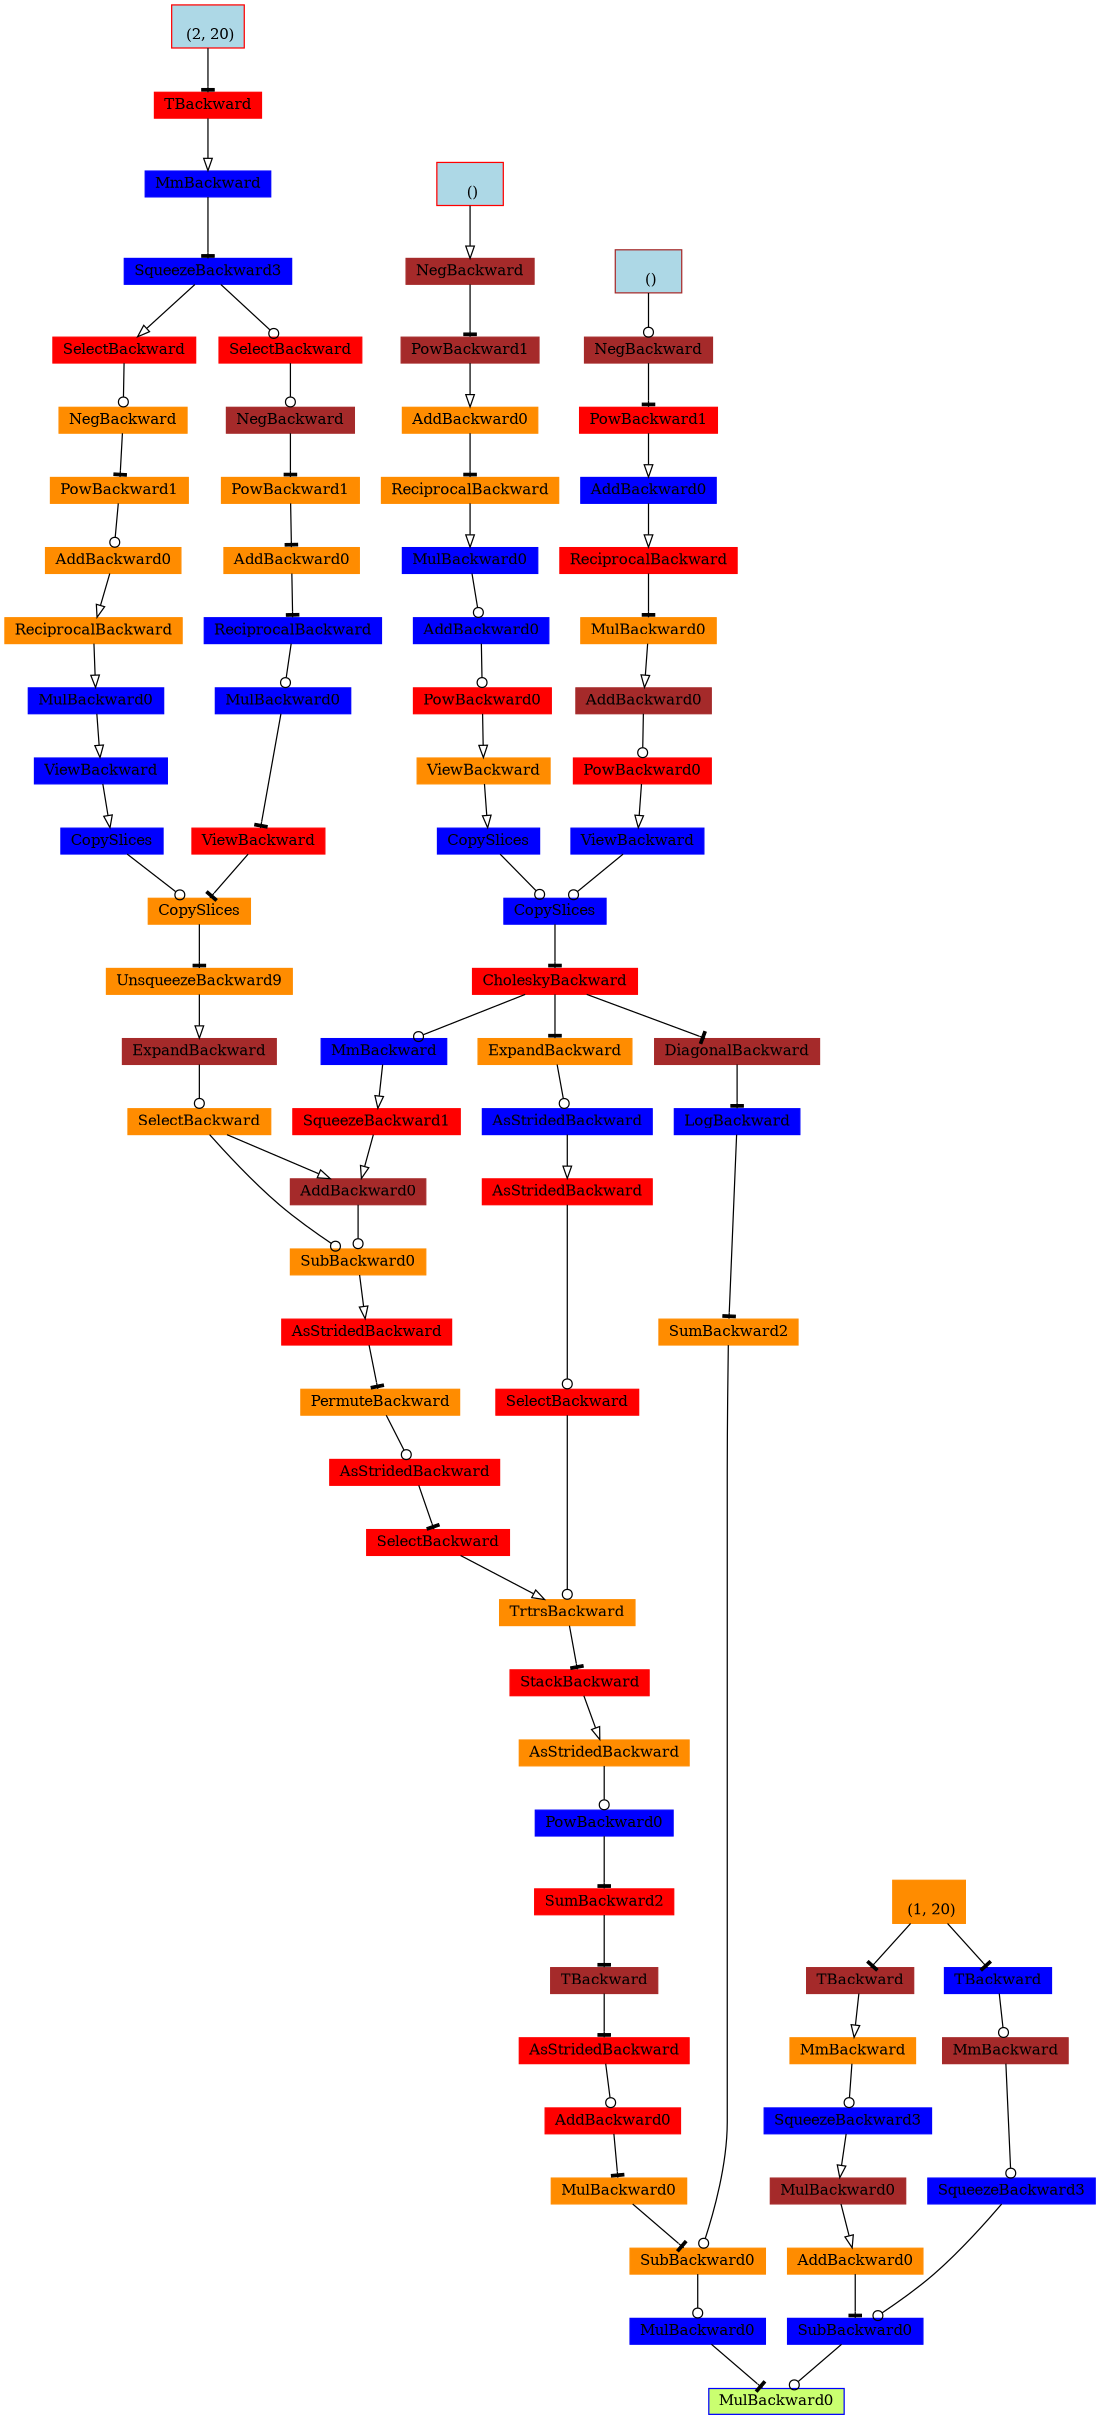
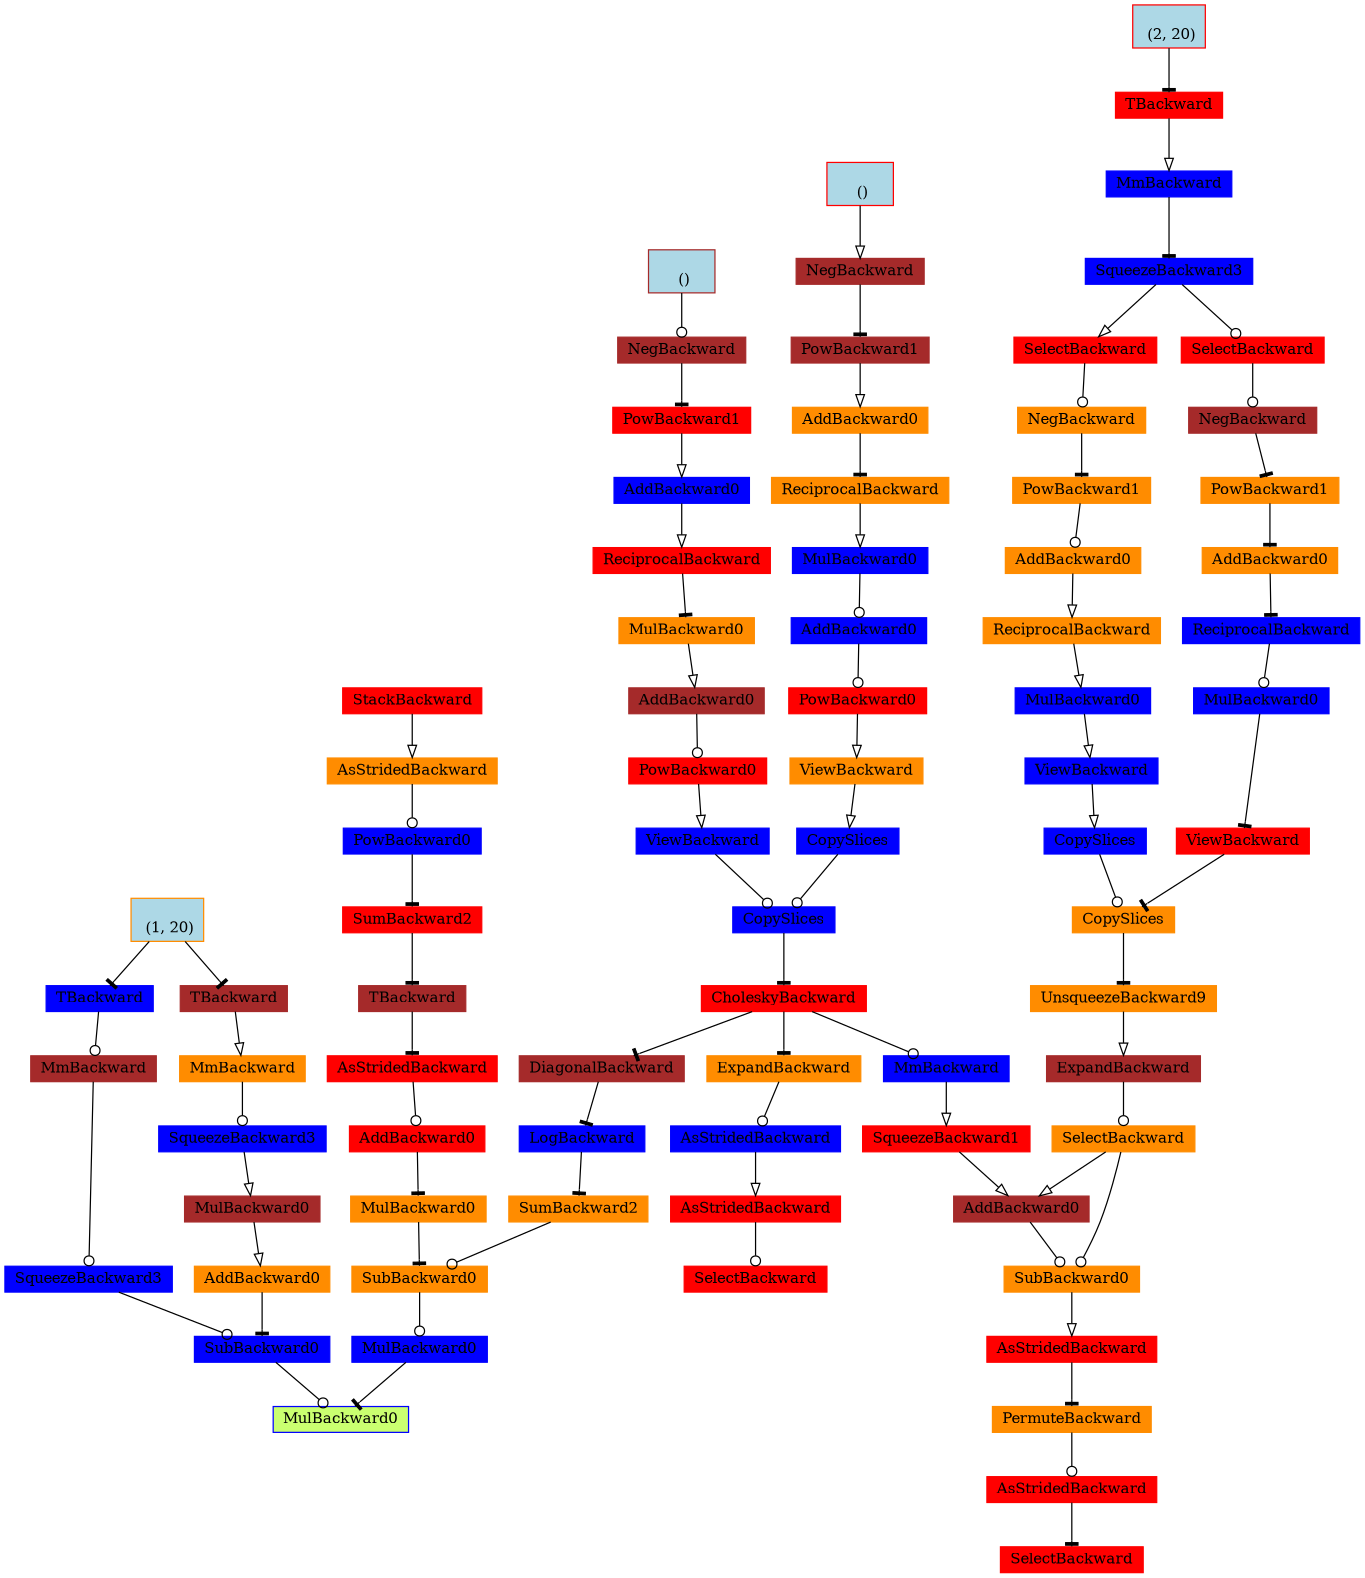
(567, 1613) -> none
(929, 1902) -> (167, 920)
